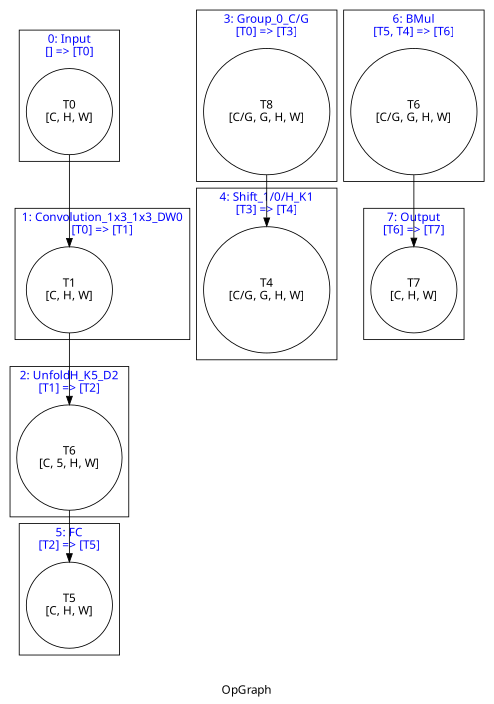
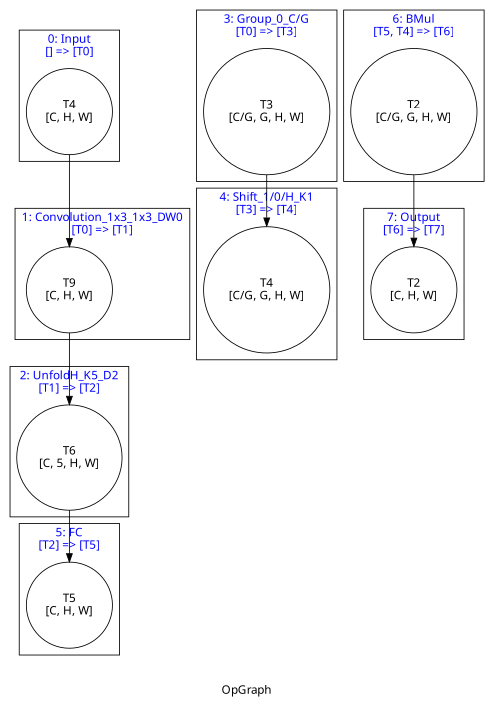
(69, 112) -> (69, 112)
(267, 112) -> (267, 112)
(414, 112) -> (414, 112)
(69, 290) -> (69, 290)
(414, 290) -> (414, 290)
